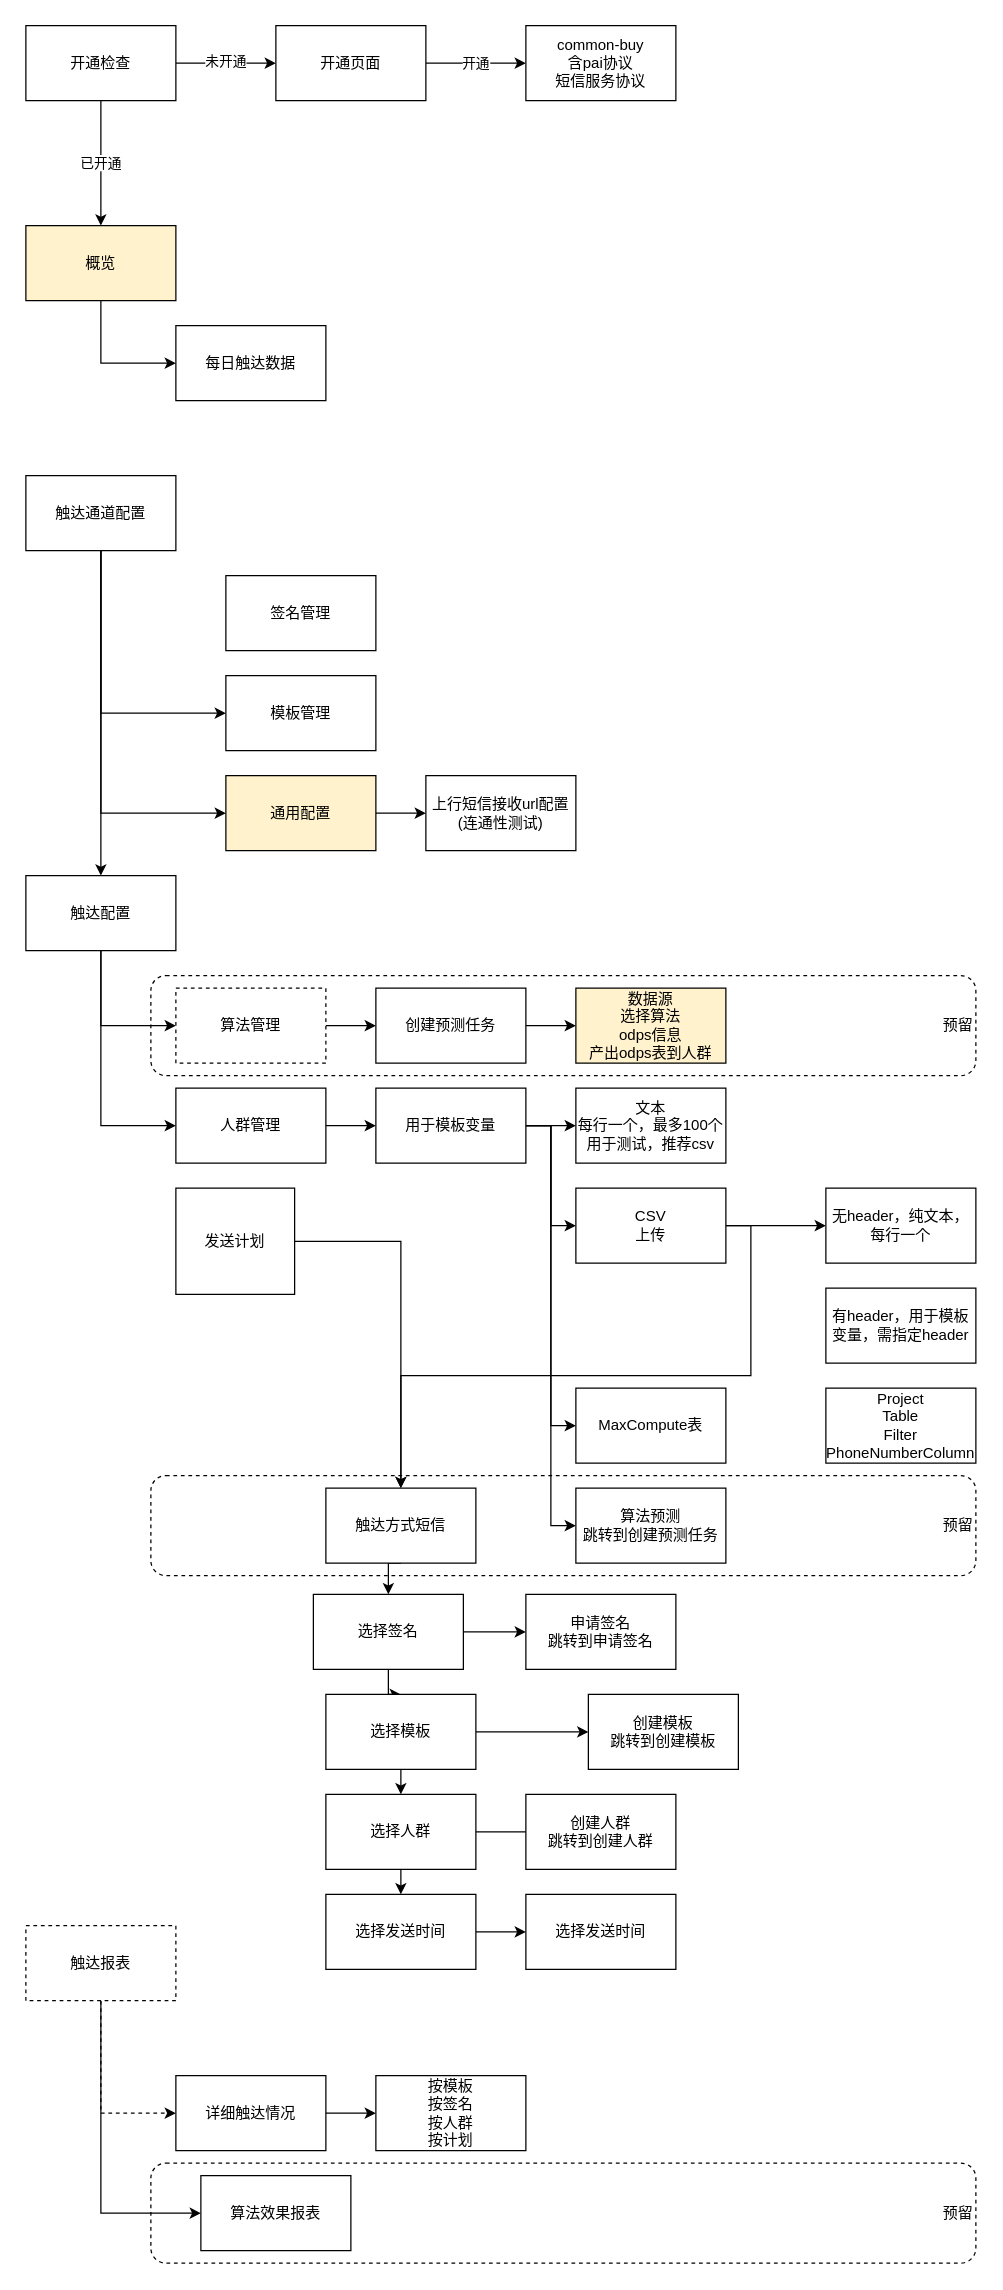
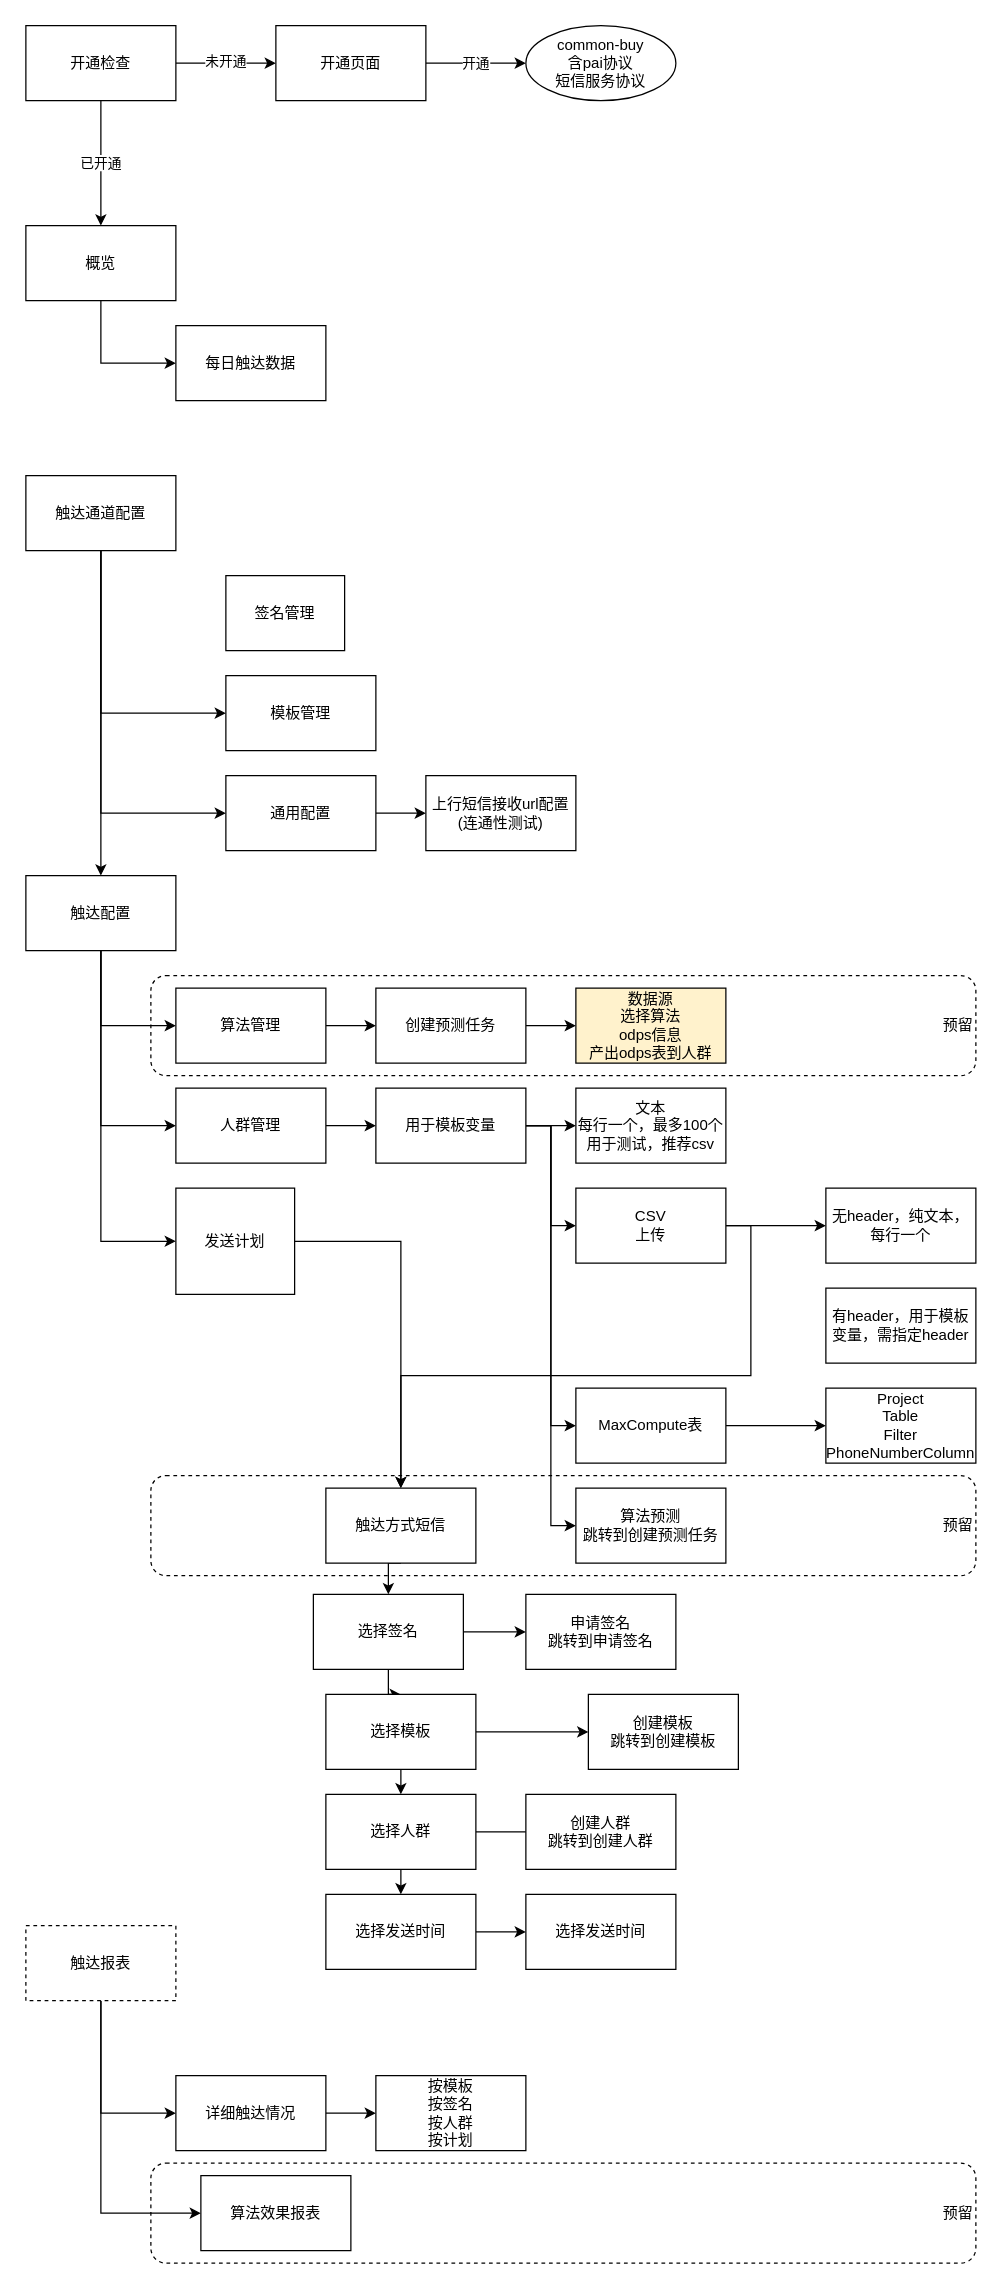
(601, 63) -> (601, 63)
(101, 263) -> (101, 263)
(301, 613) -> (285, 613)
(301, 813) -> (301, 813)
(251, 1026) -> (251, 1026)
none -> (101, 1218)
none -> (772, 1426)
(135, 2113) -> (135, 2113)
